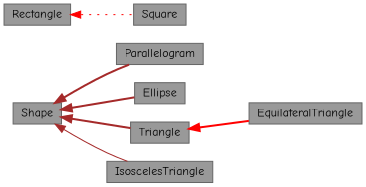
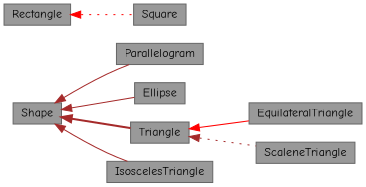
(96, 80) -> (96, 80)
(103, 103) -> (103, 103)
(224, 124) -> (224, 124)
none -> (306, 153)
